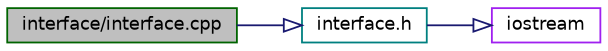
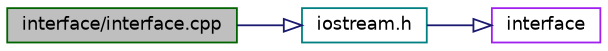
(364, 25) -> (364, 25)
(546, 25) -> (546, 25)
